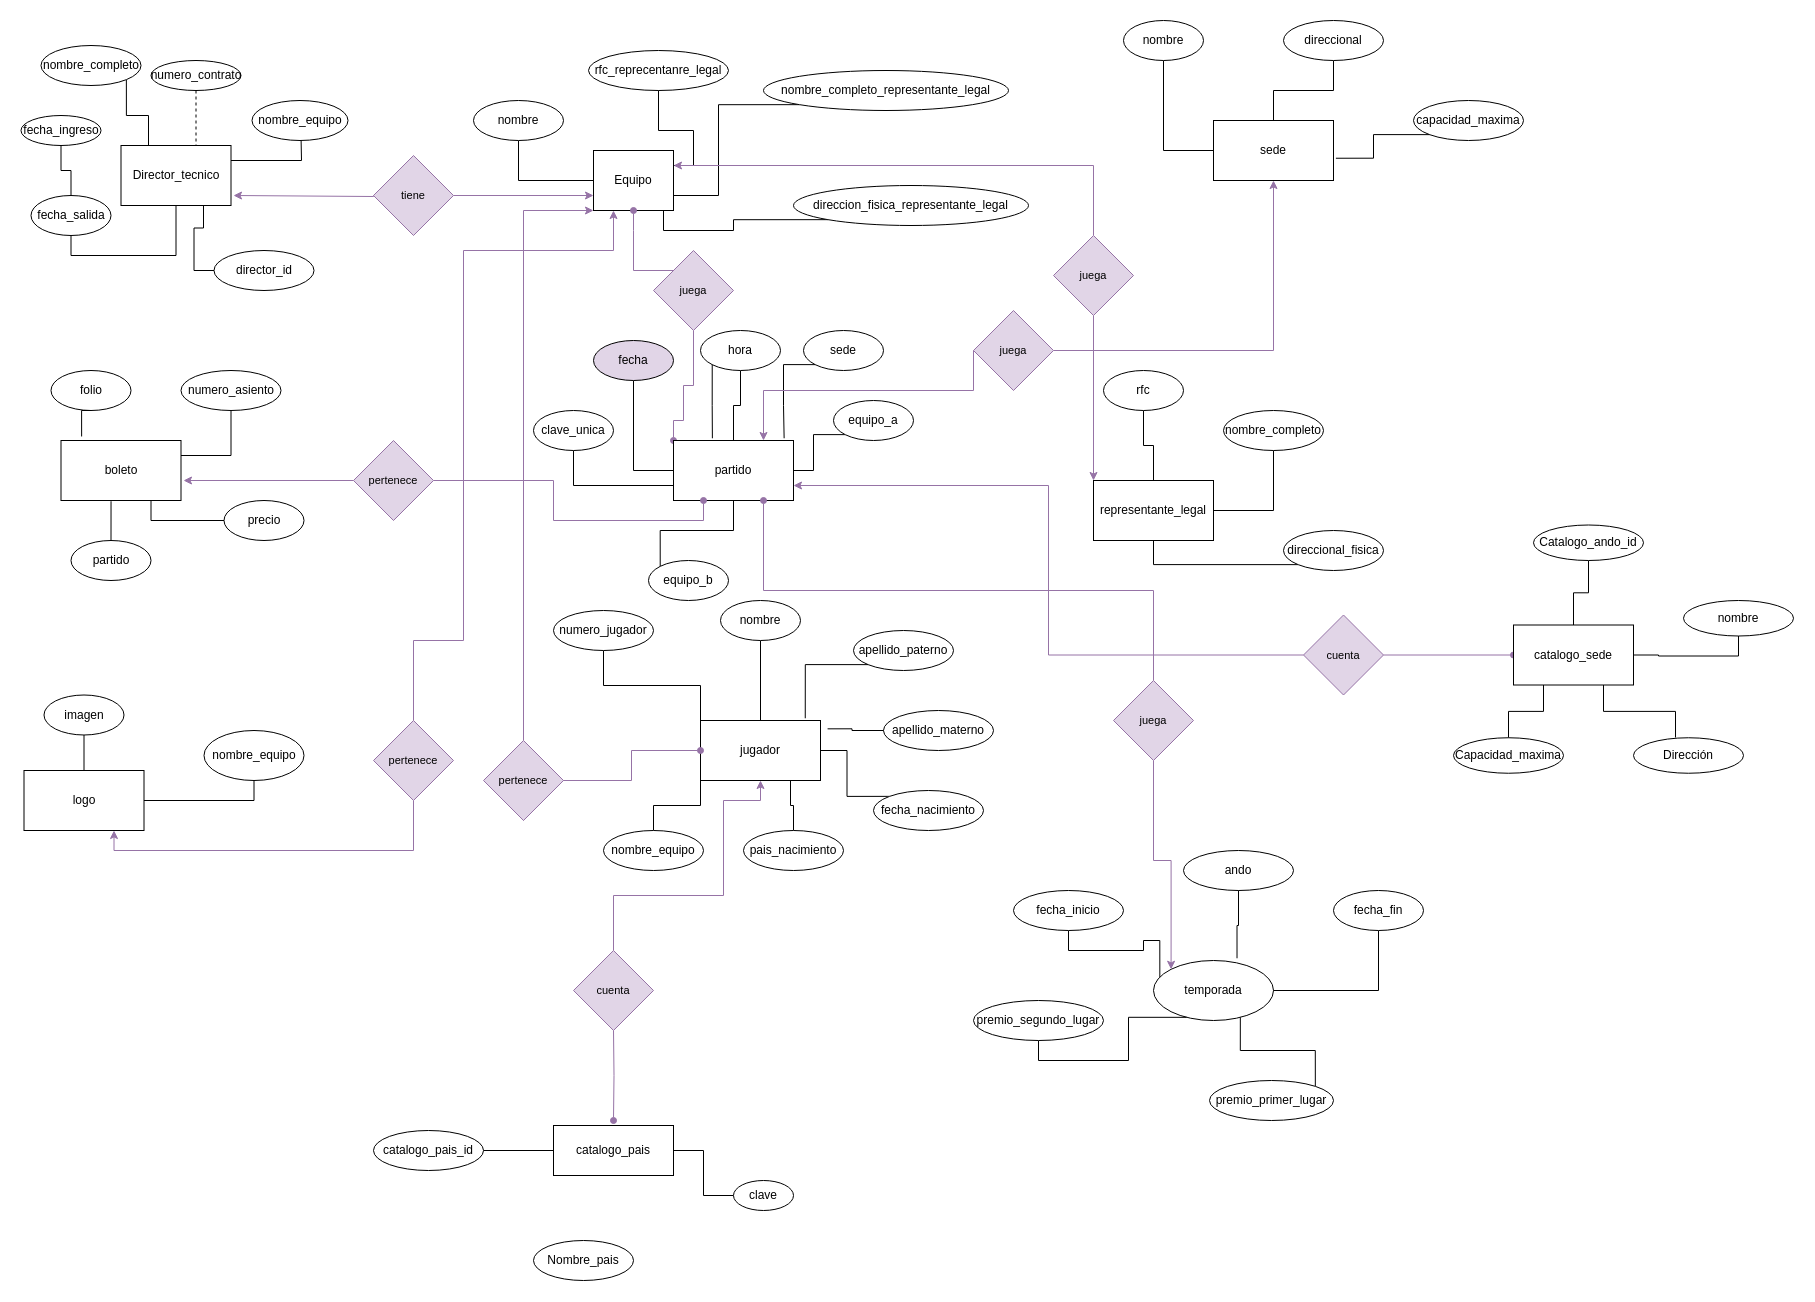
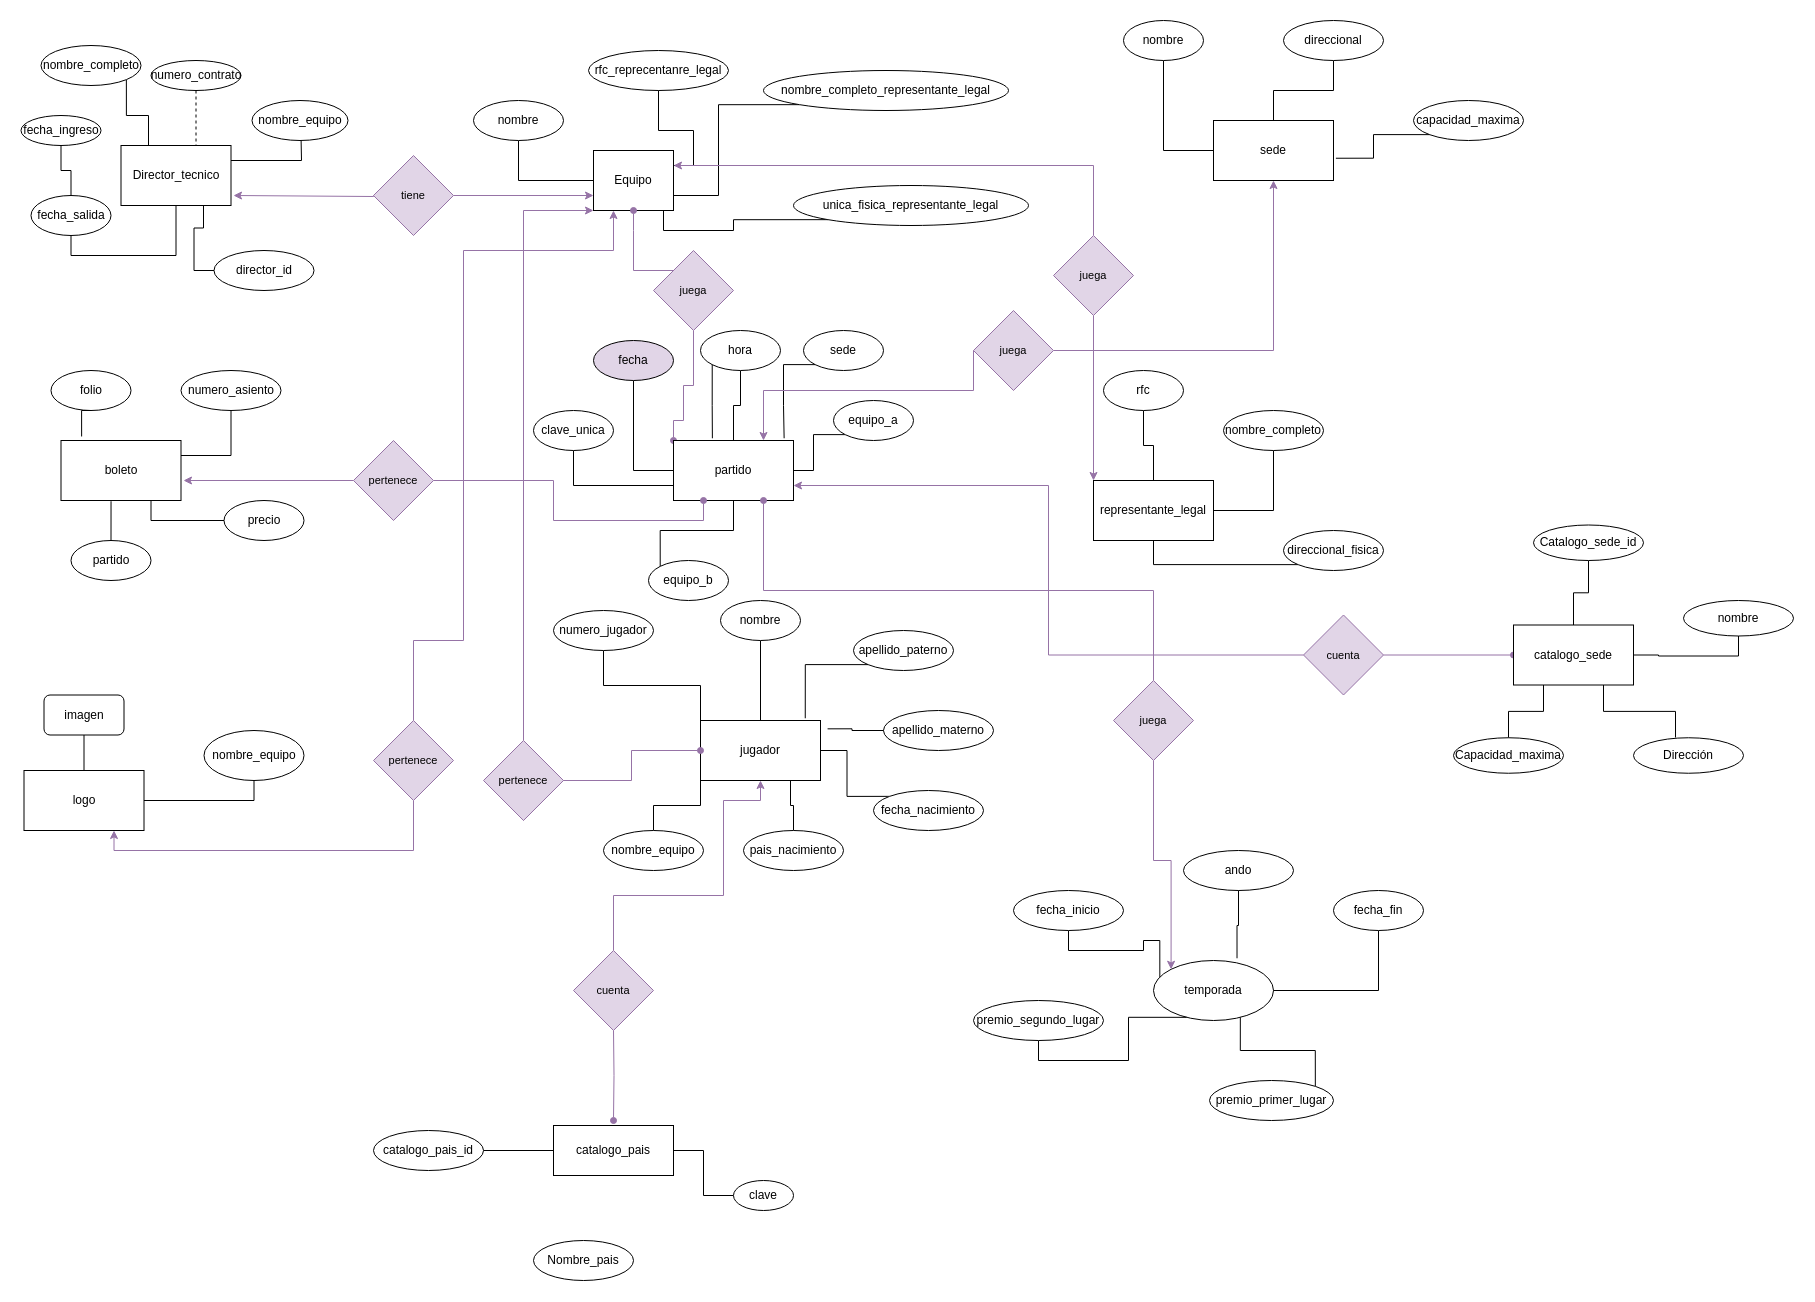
(911, 206) -> (911, 206)
(1589, 543) -> (1589, 543)
(84, 715) -> (84, 715)
